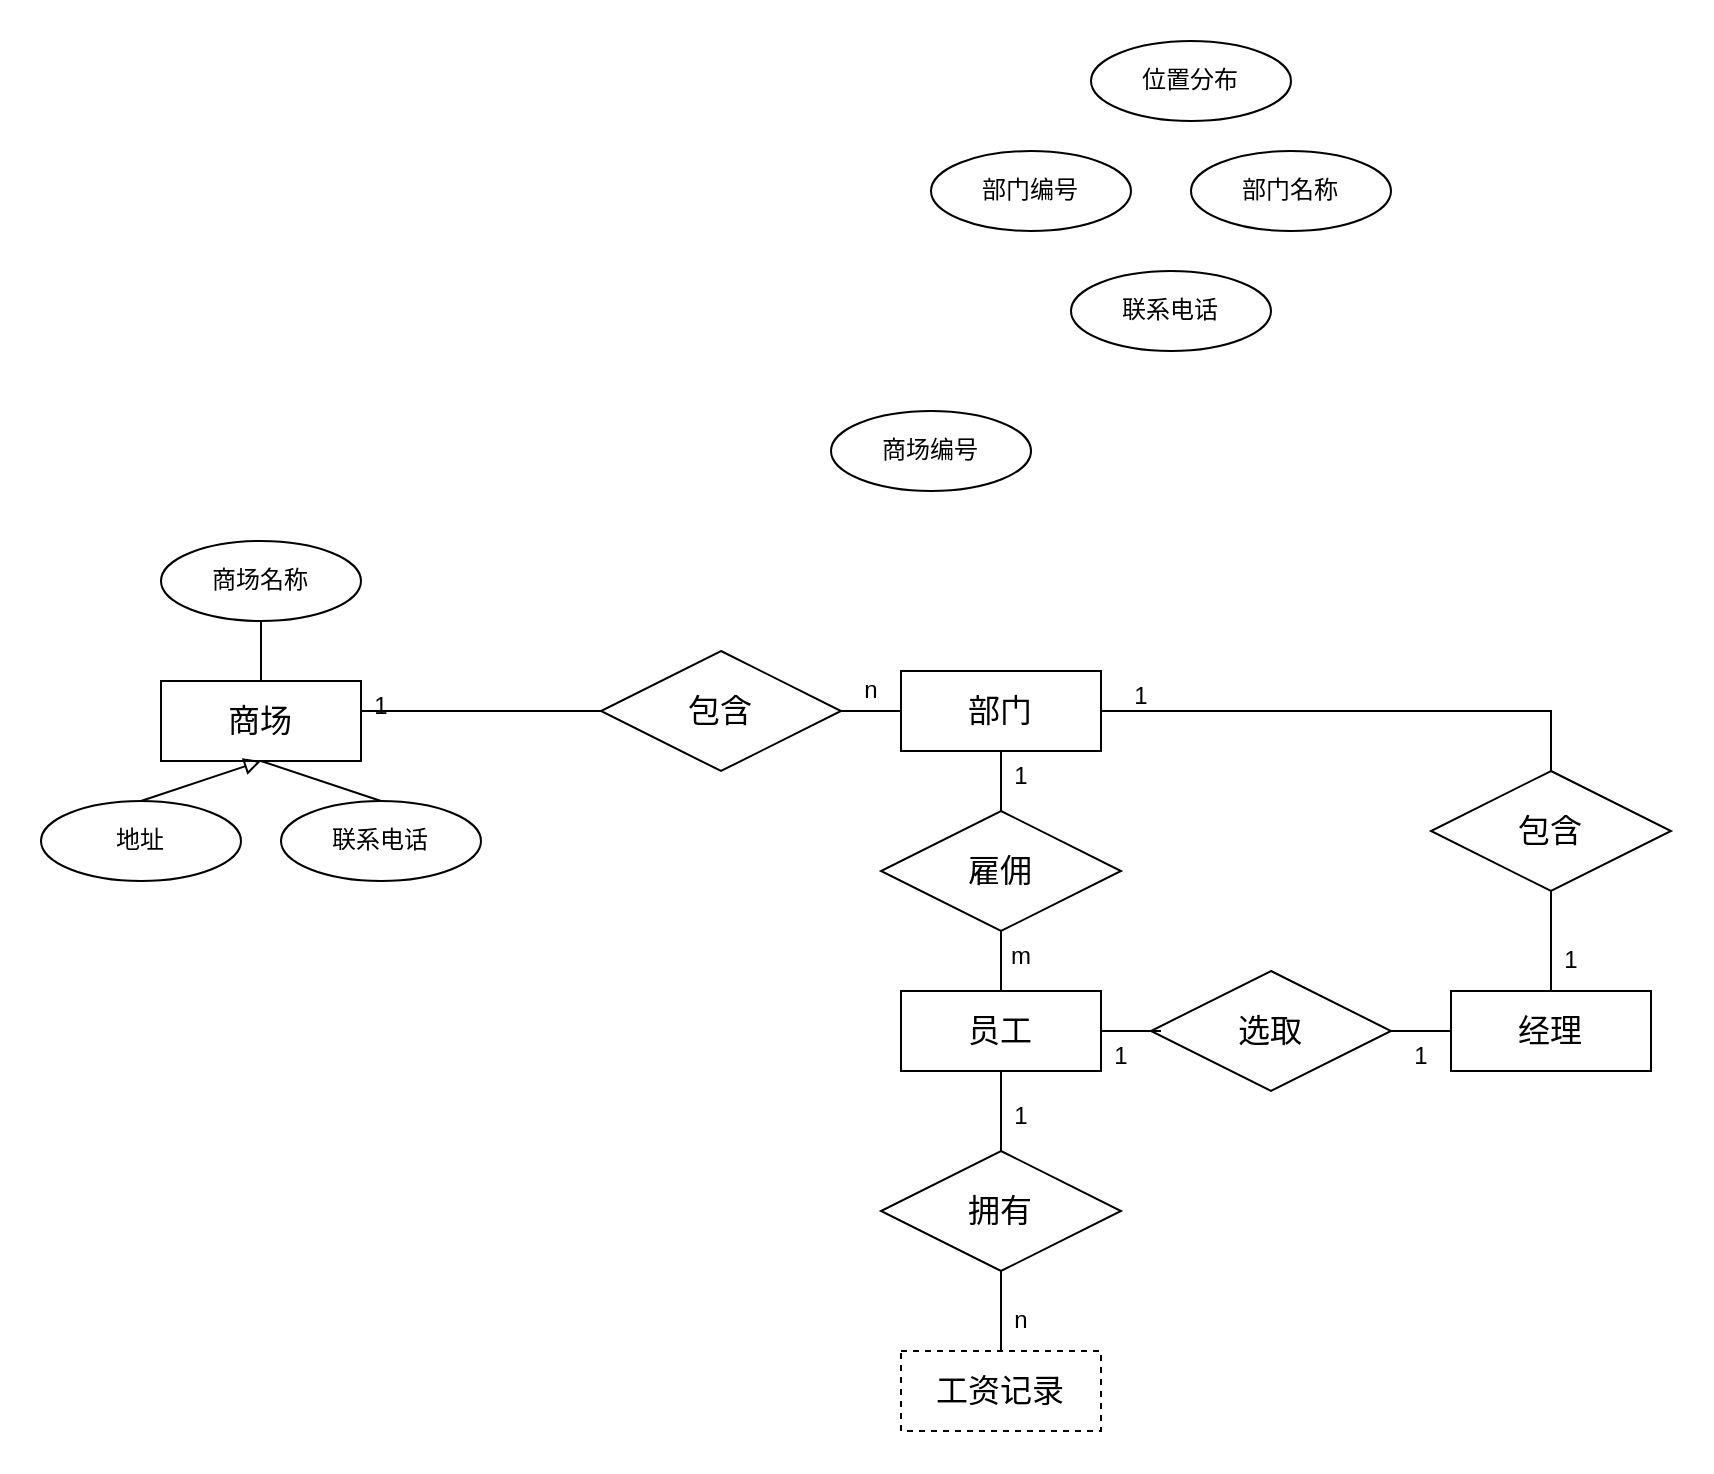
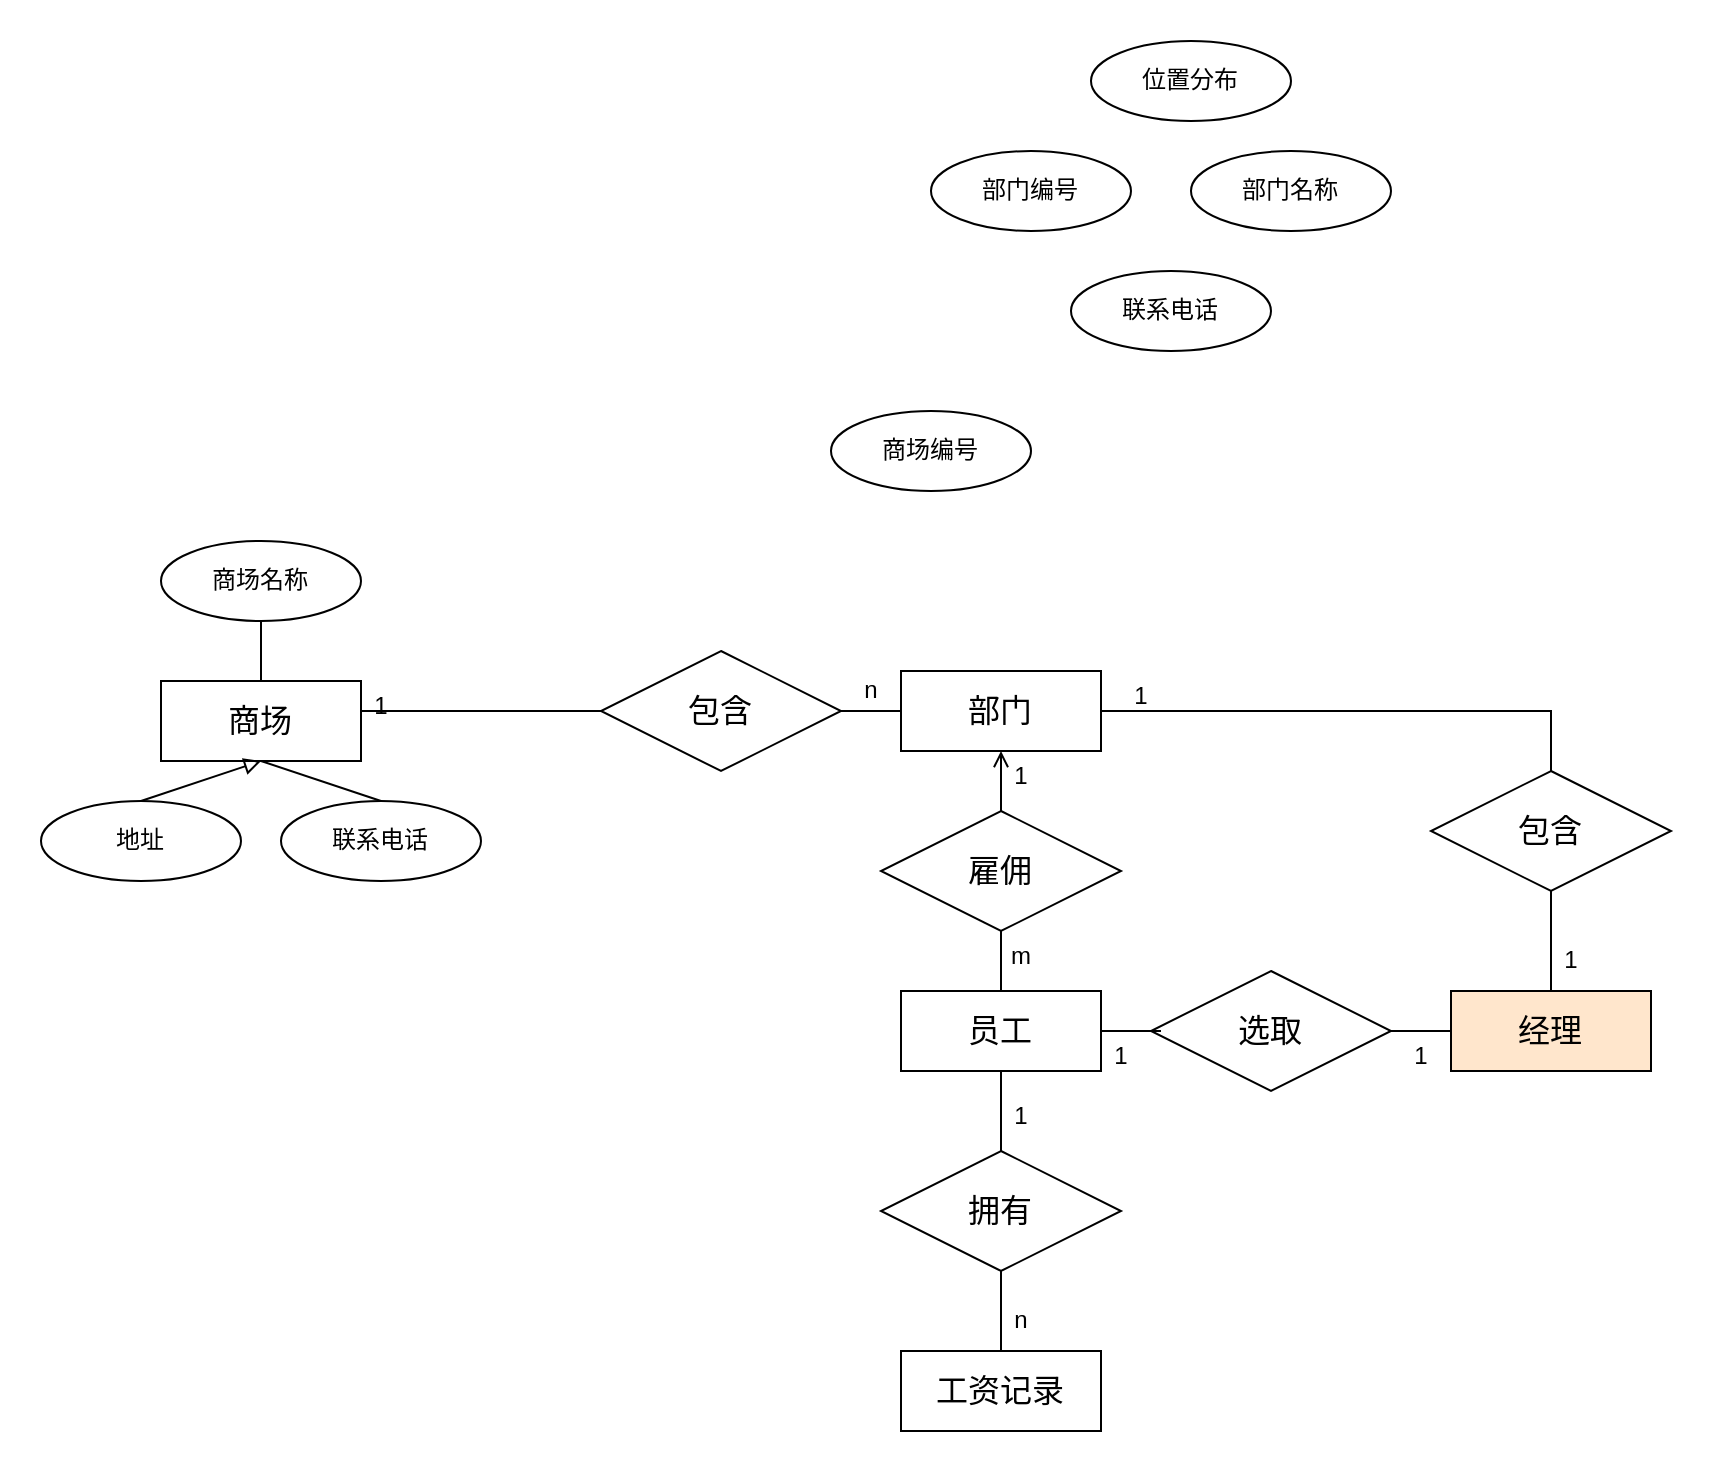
(1001, 757) -> (1001, 759)
(1551, 1031) -> (1551, 1031)
(1001, 1391) -> (1001, 1391)
